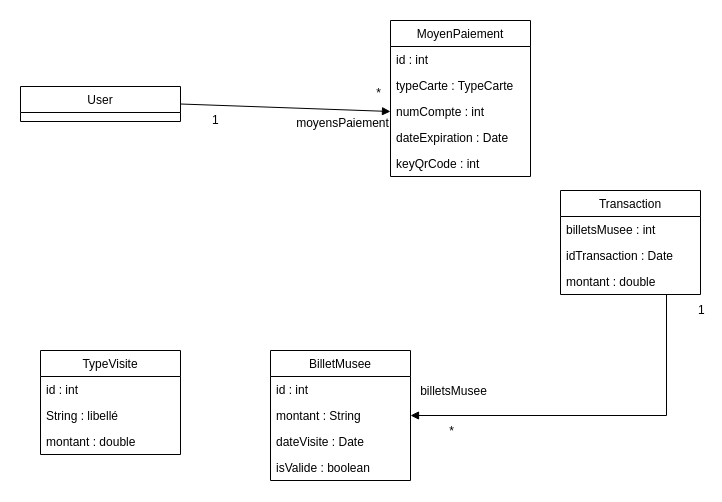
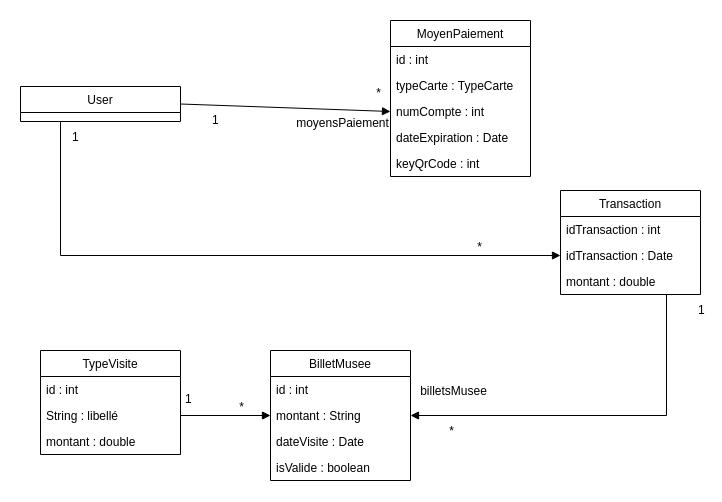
(616, 230) -> (620, 230)
none -> (239, 256)
none -> (221, 416)
